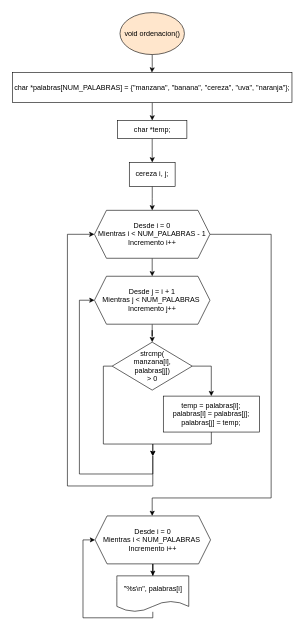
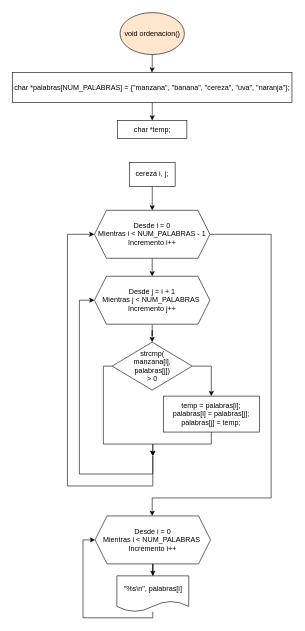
(152, 156) -> none
